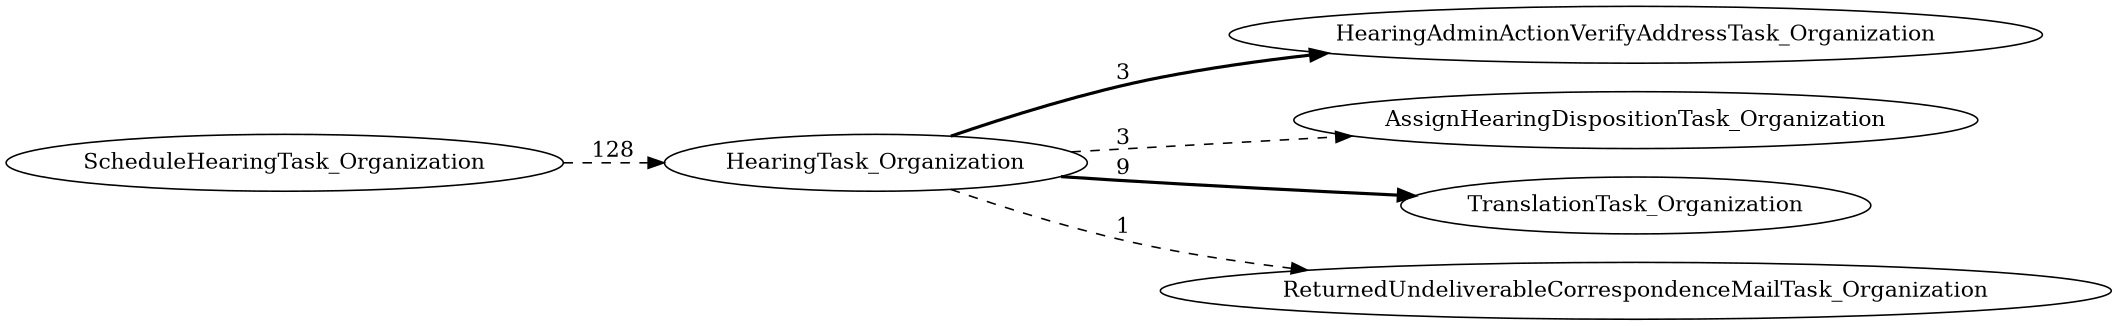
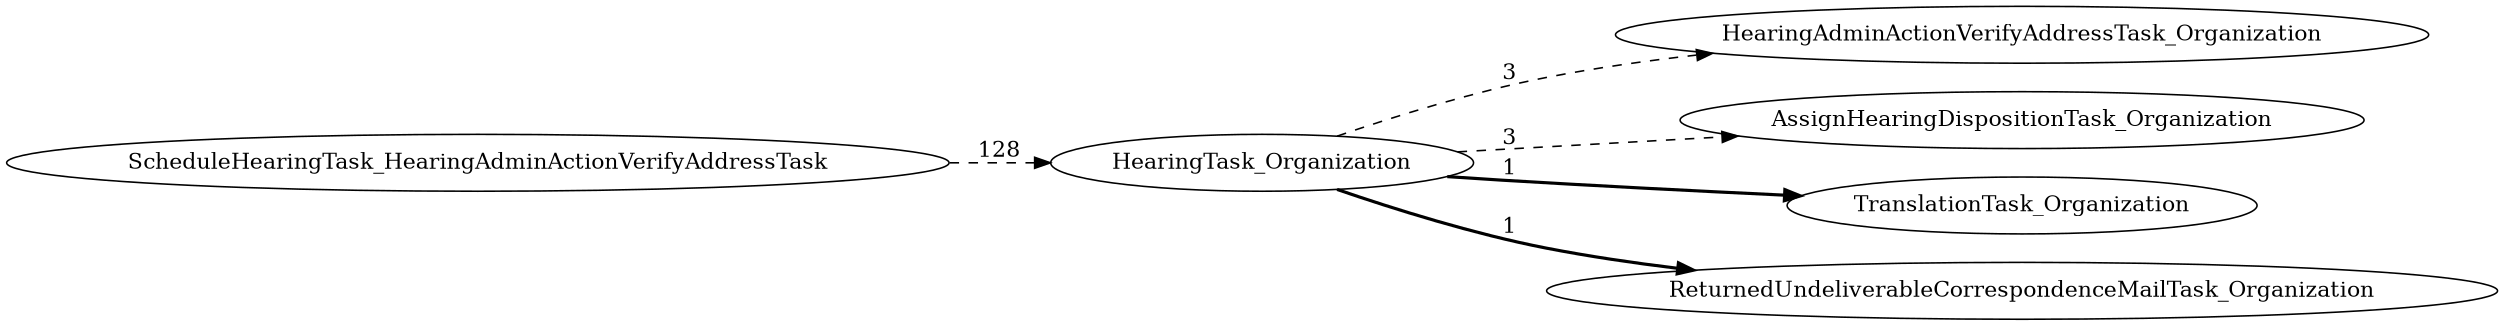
(1128, 84) -> (1514, 84)
(285, 163) -> (478, 163)
(1124, 168) -> (1510, 168)
(1119, 239) -> (1505, 239)
